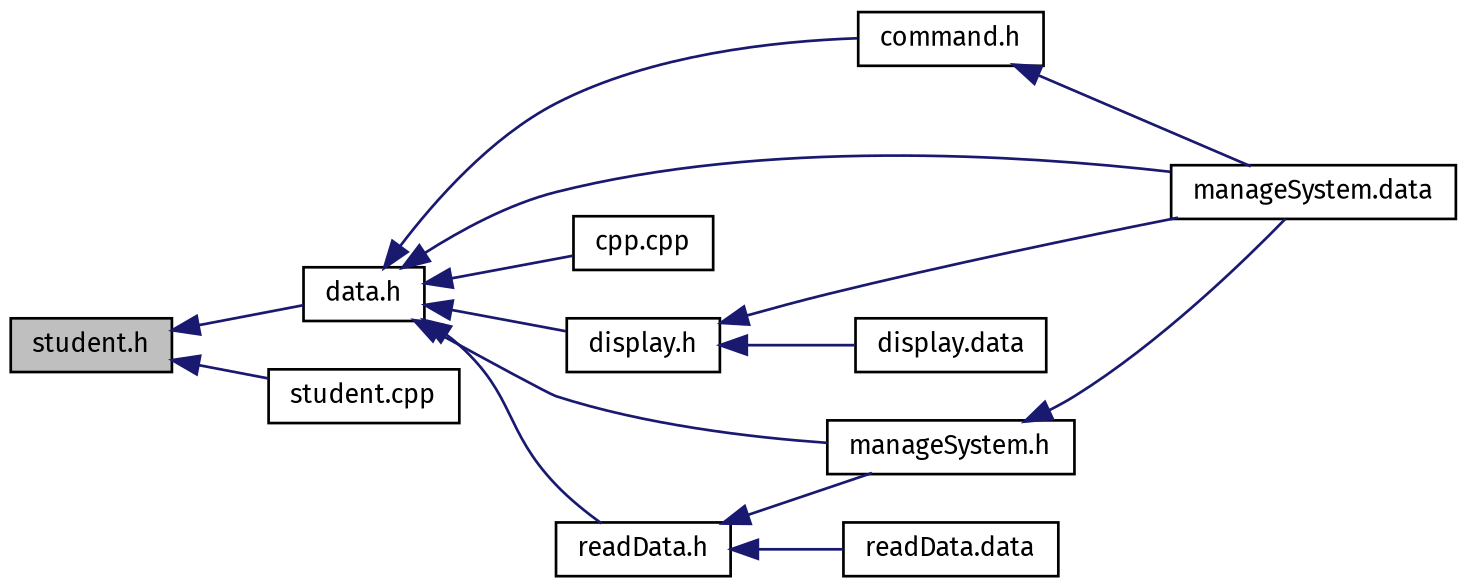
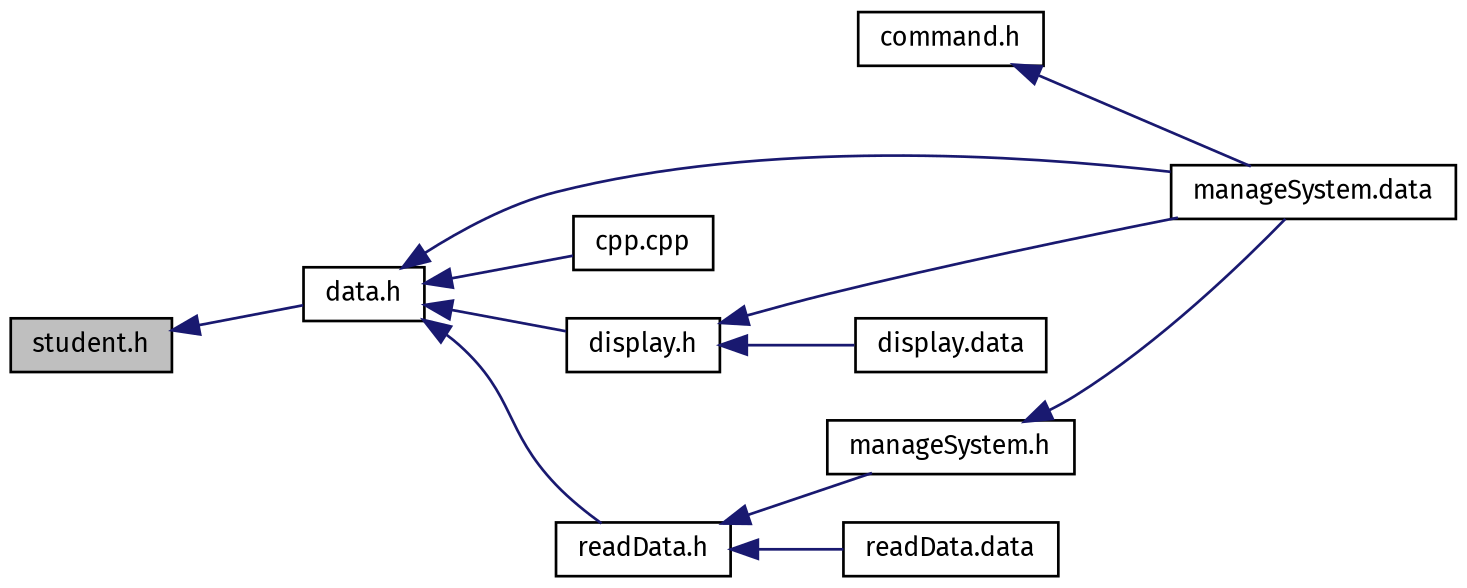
(601, 84) -> none
(364, 396) -> none
(625, 415) -> none
